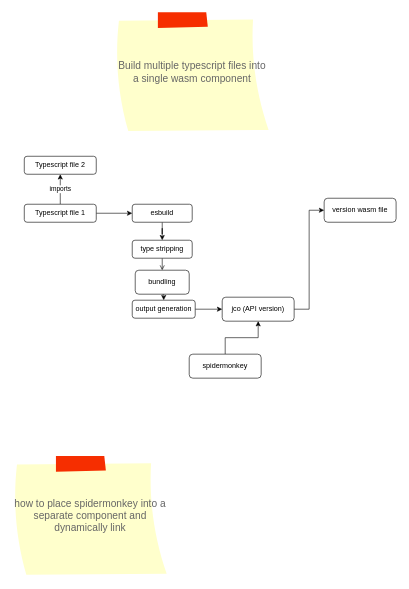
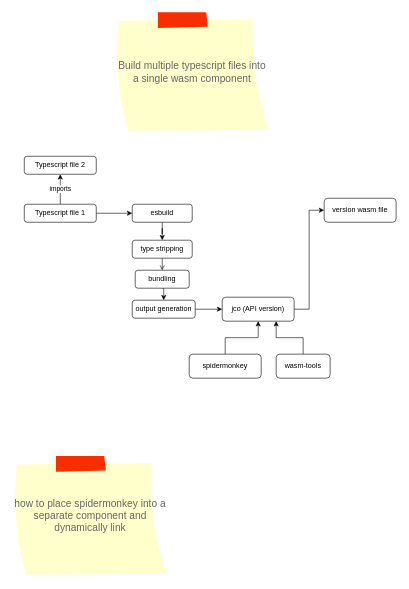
(162, 282) -> (162, 279)
none -> (276, 335)
none -> (303, 366)
